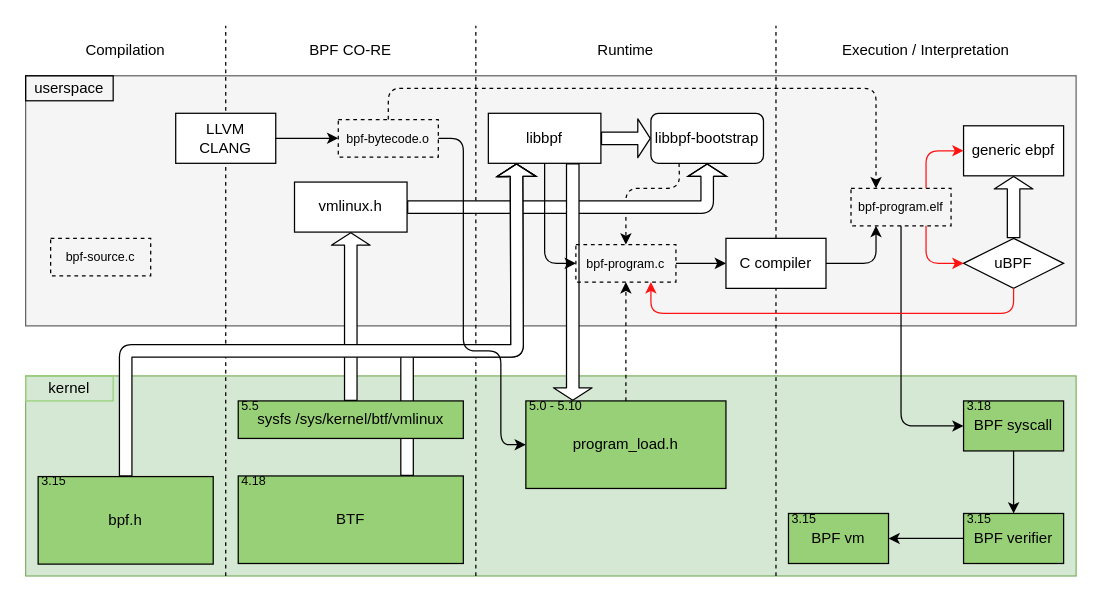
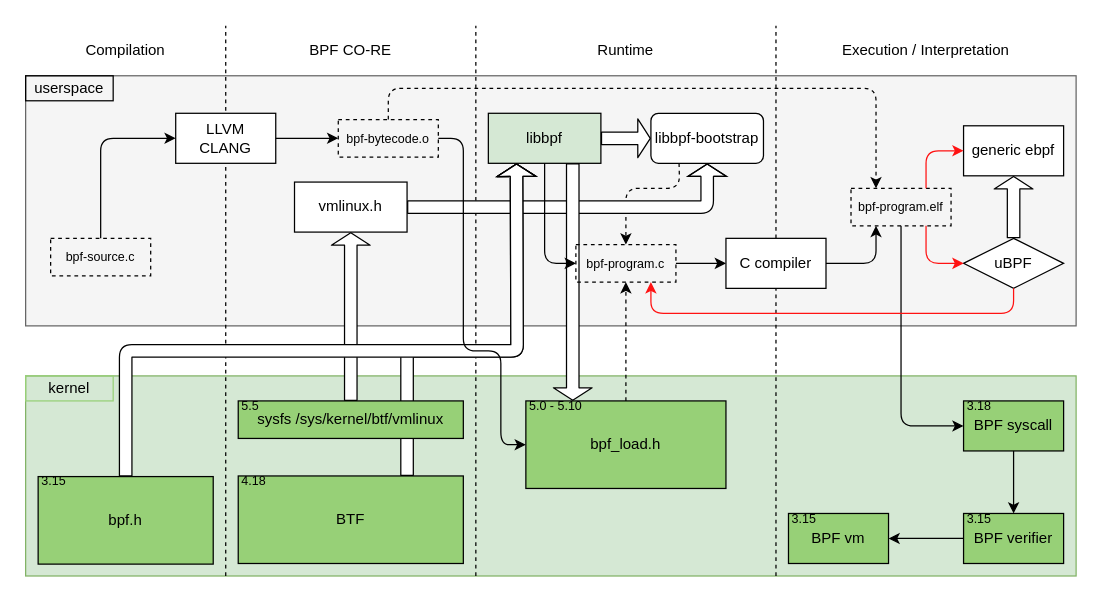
(544, 138) -> (544, 138)
none -> (101, 161)
(626, 444) -> (626, 444)
